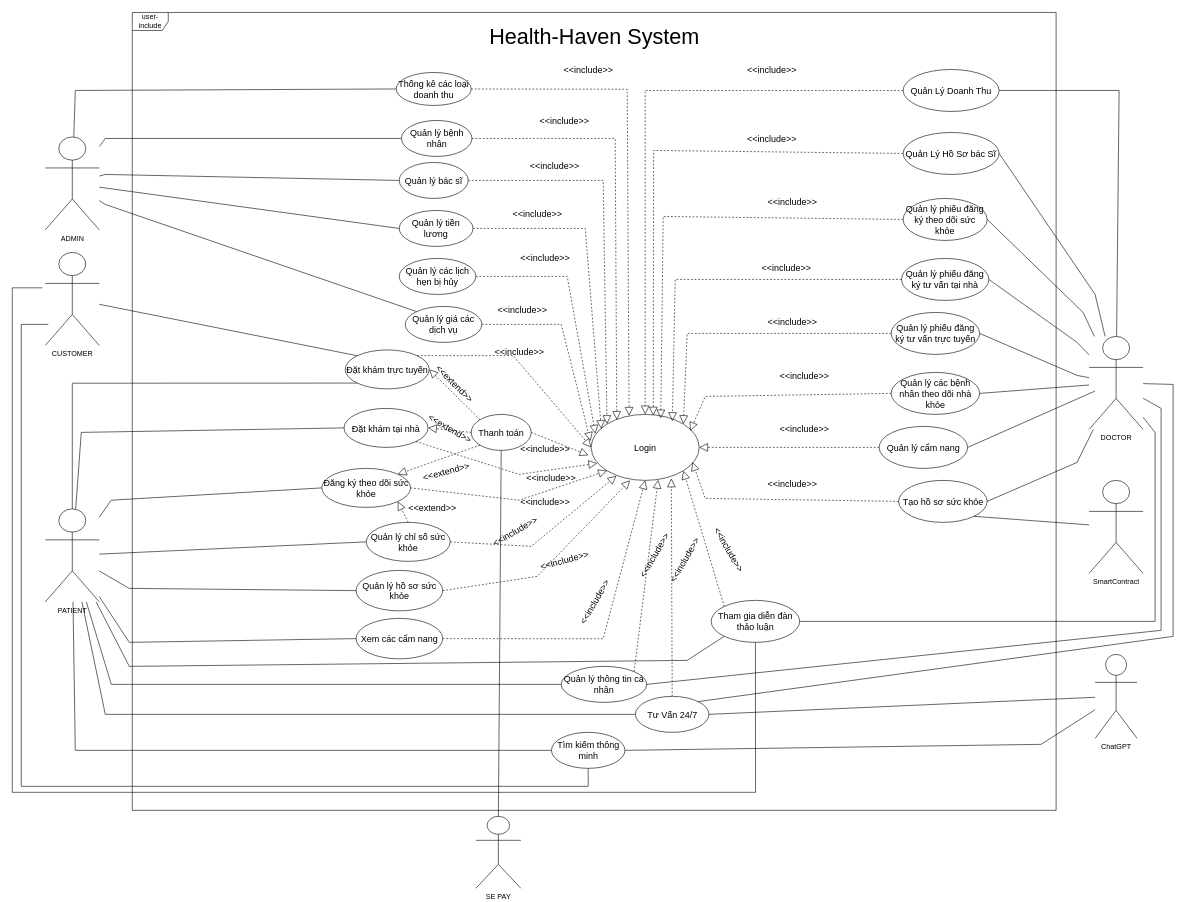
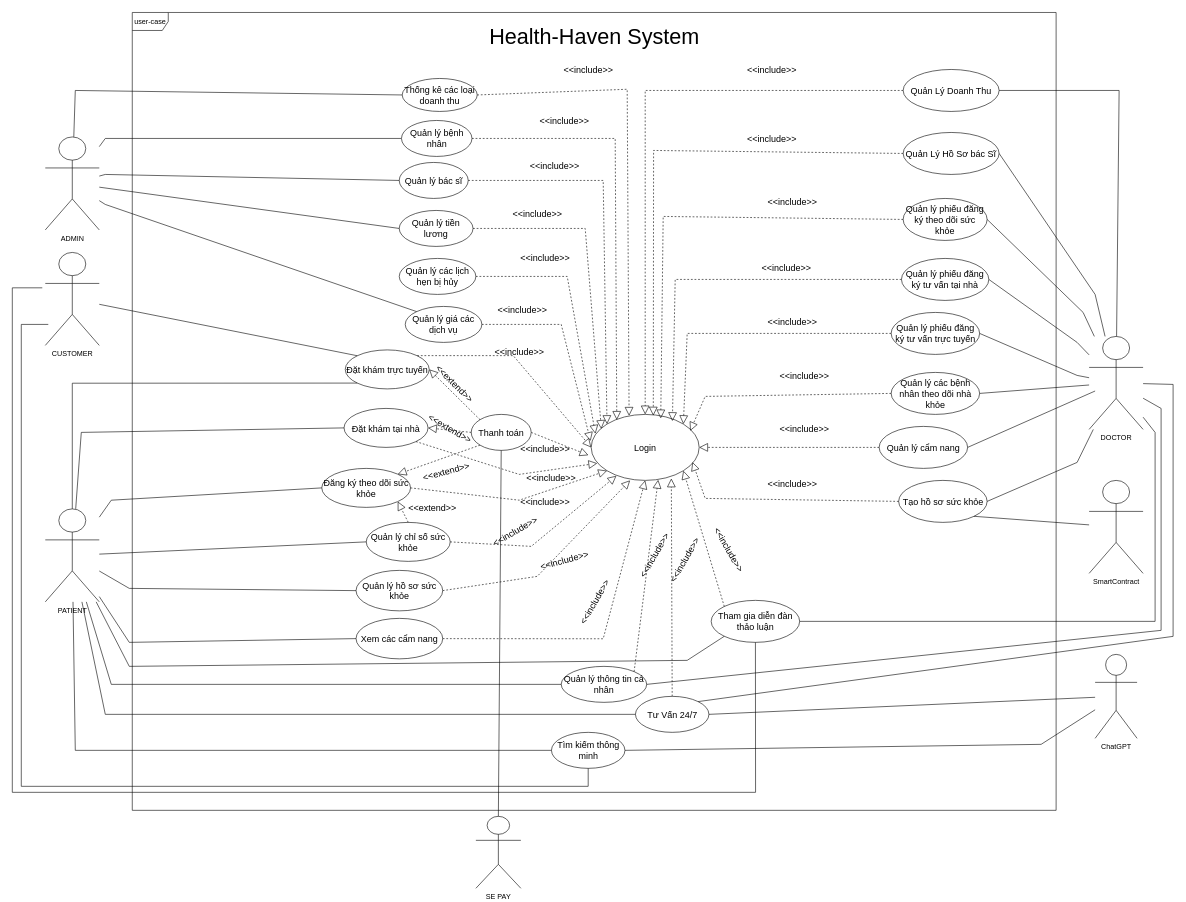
(150, 21) -> (150, 21)
(434, 89) -> (440, 95)
